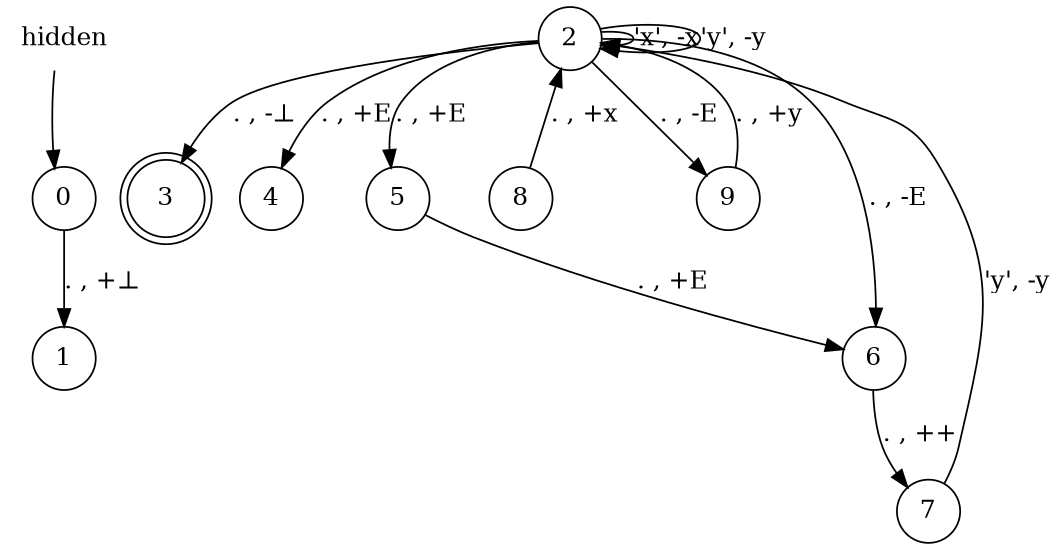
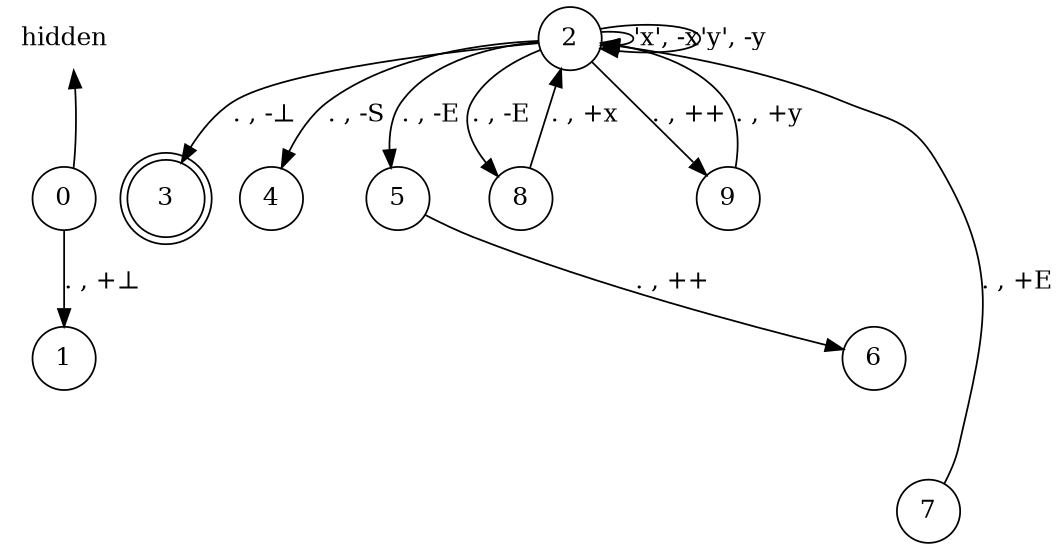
(810, 101) -> (478, 93)
(52, 111) -> (76, 128)
(357, 115) -> (357, 115)
(431, 115) -> (431, 115)
(690, 115) -> (690, 115)
(673, 282) -> (673, 282)
(1017, 282) -> (1017, 282)
(878, 434) -> none
